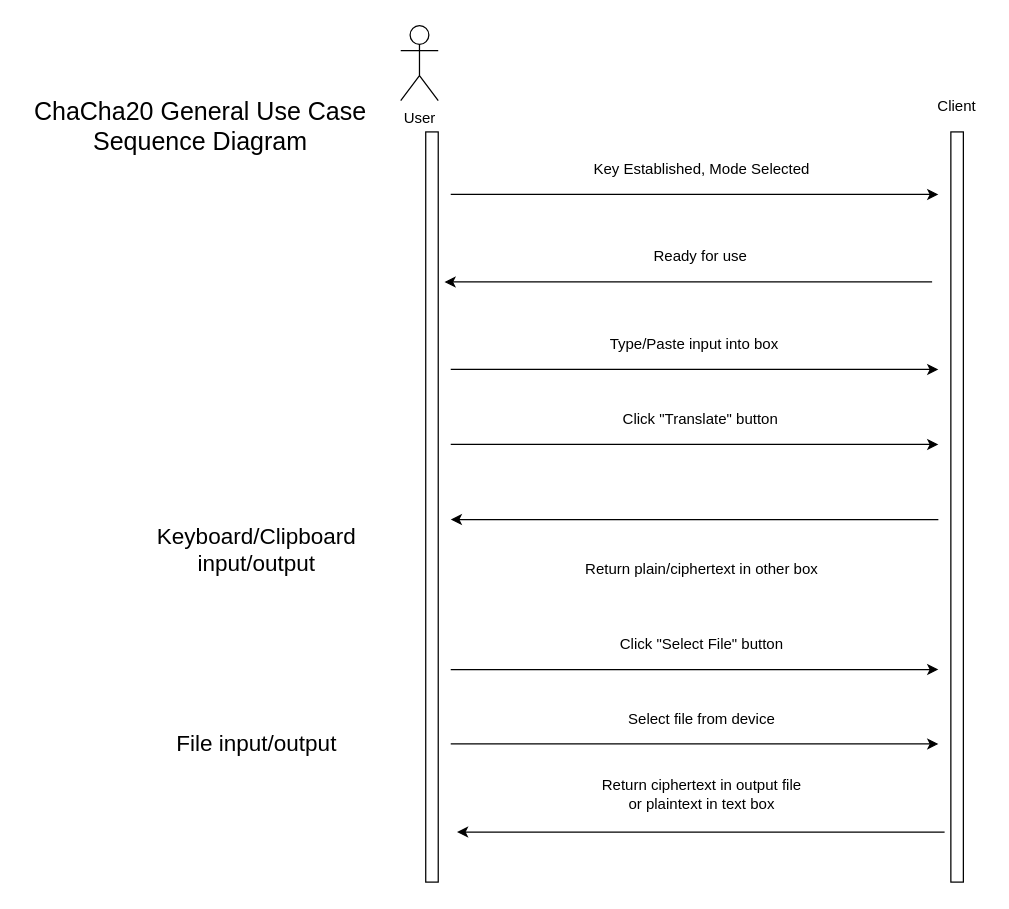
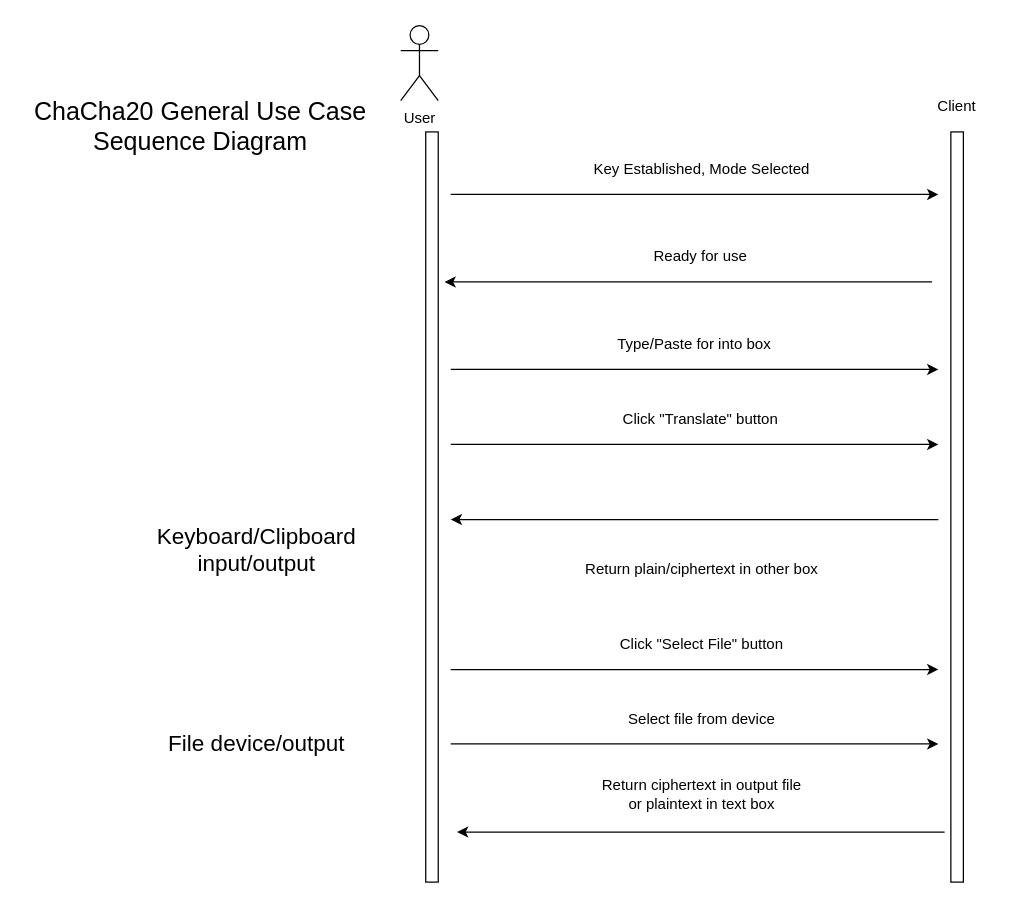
(694, 344) -> (694, 344)
(257, 744) -> (257, 744)
